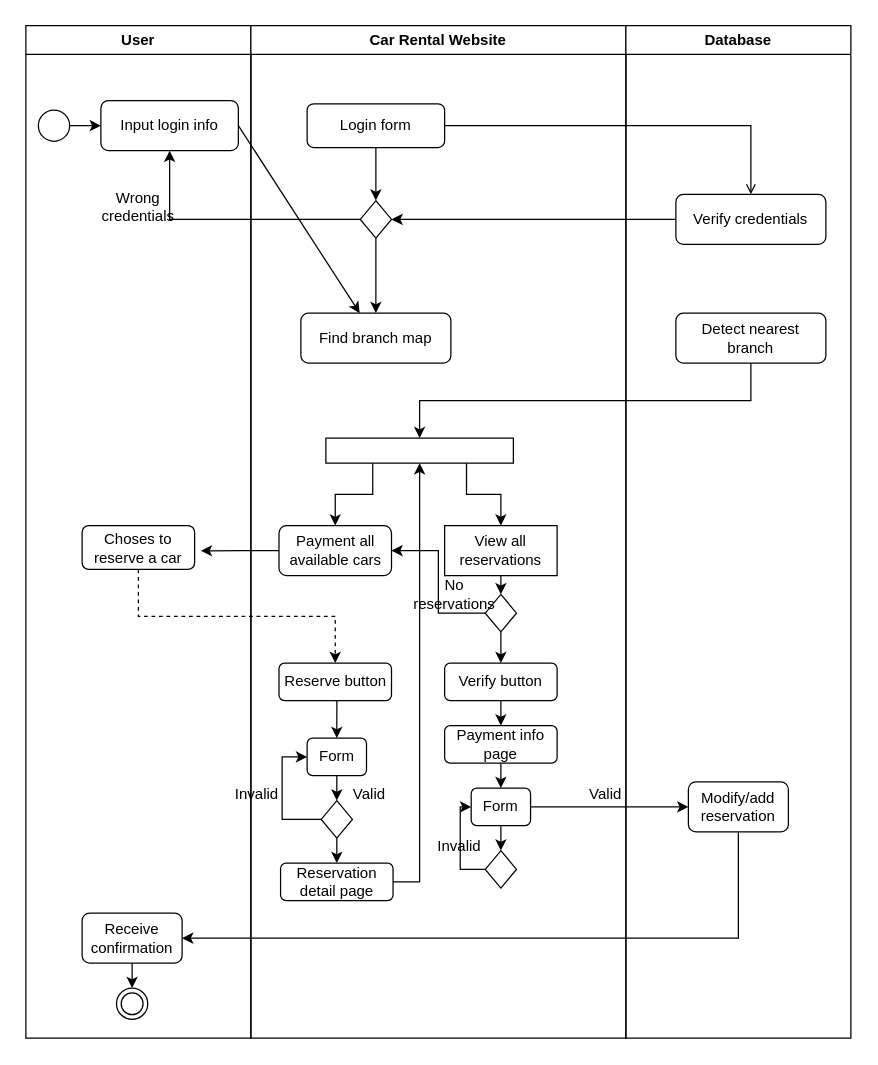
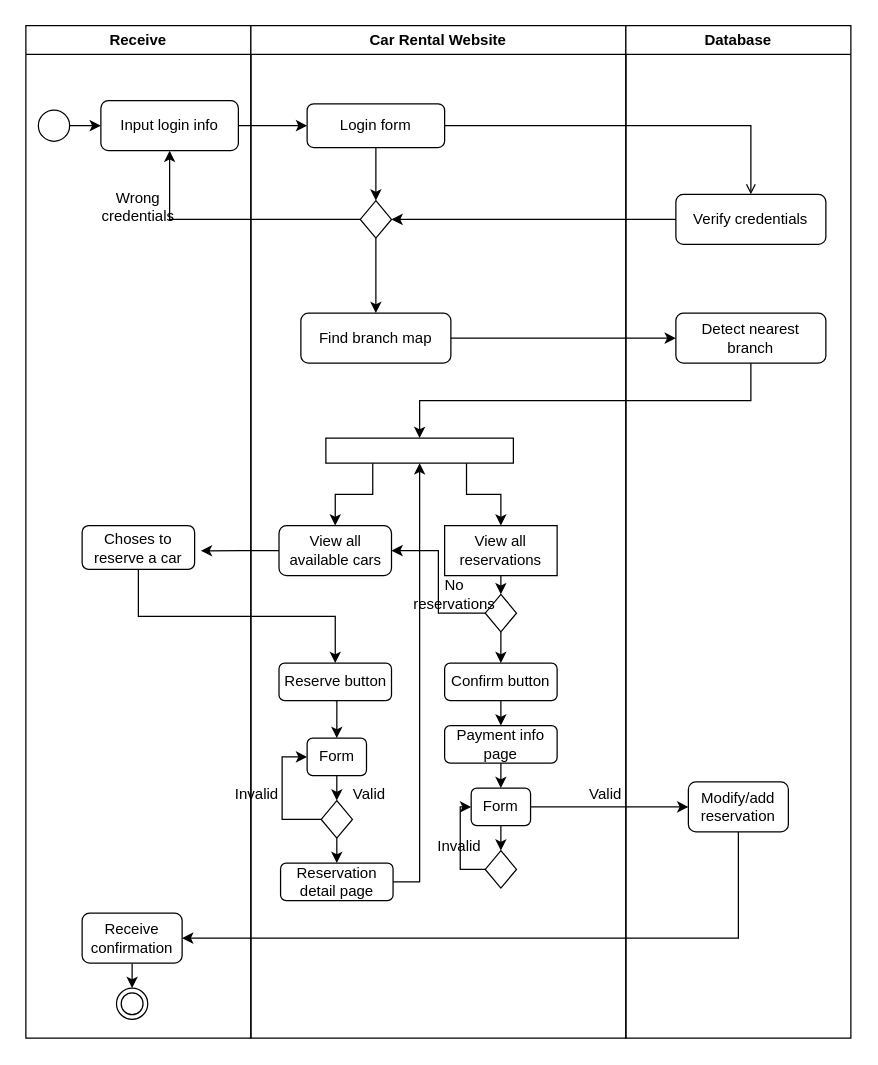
(138, 41) -> (138, 41)
(304, 227) -> (269, 126)
none -> (559, 338)
(336, 551) -> (336, 551)
(232, 616) -> (232, 616)
(501, 682) -> (501, 682)
